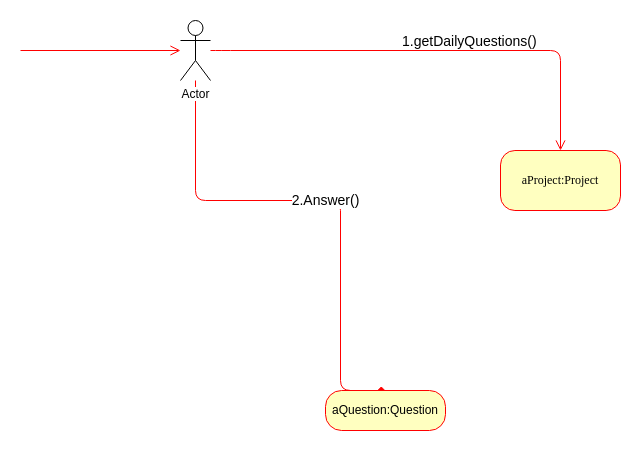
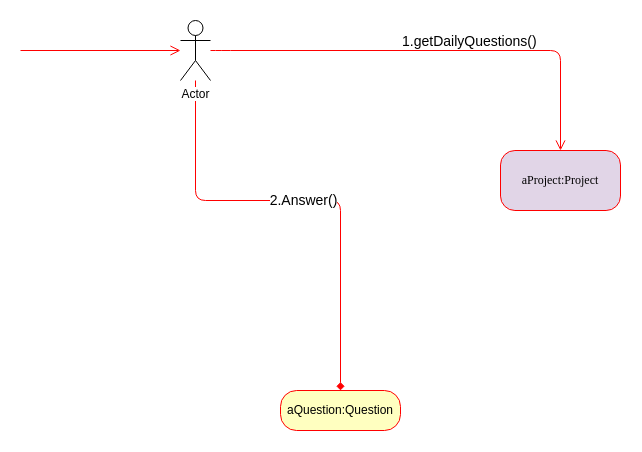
(561, 181) -> (561, 181)
(386, 411) -> (341, 411)
